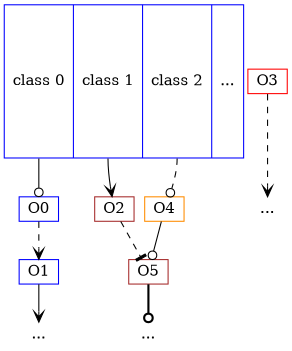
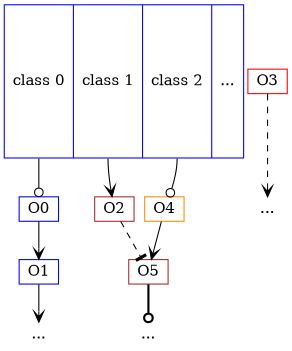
(176, 174) -> (176, 174)
(39, 235) -> (39, 235)
(157, 236) -> (158, 235)
